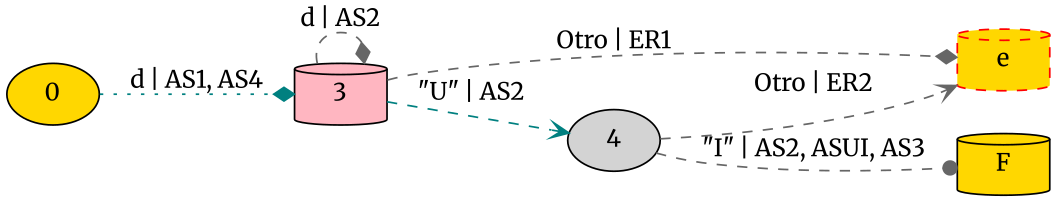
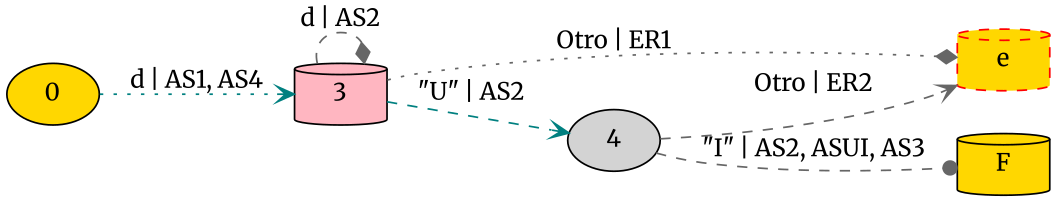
(661, 54) -> (661, 54)
(188, 94) -> (188, 94)
